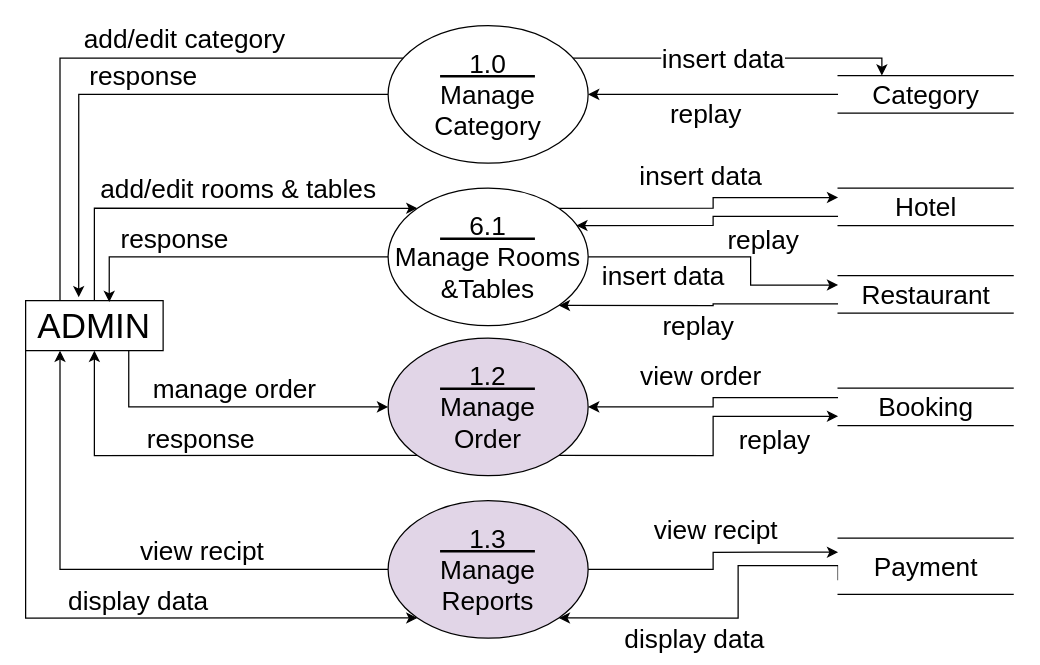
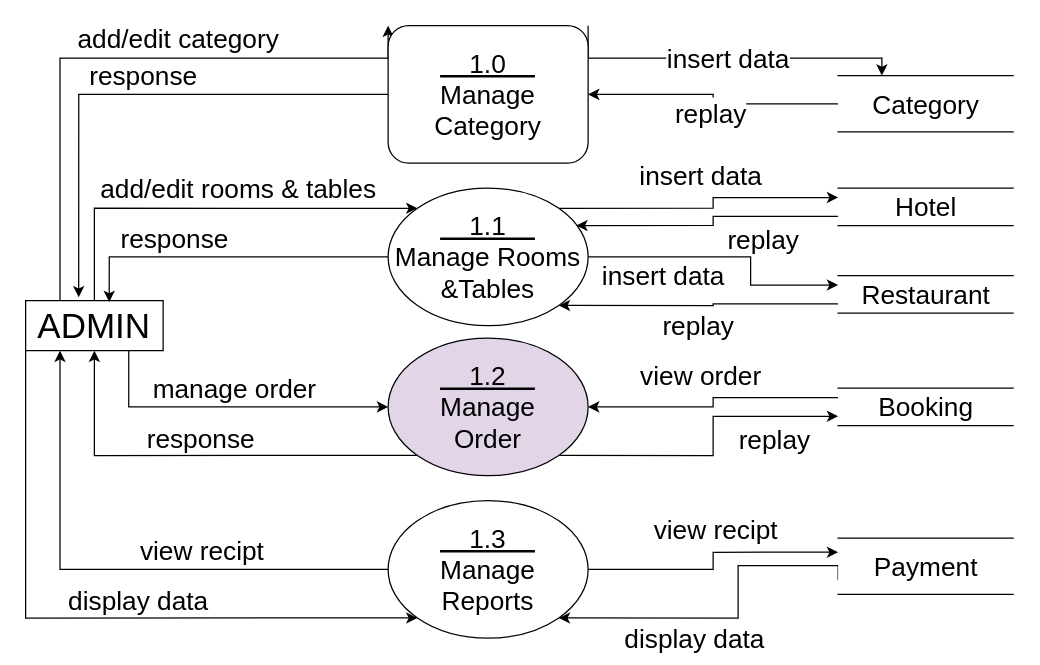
(488, 94) -> (488, 94)
(926, 94) -> (926, 104)
(488, 257) -> (488, 257)
(488, 569) -> (488, 569)
